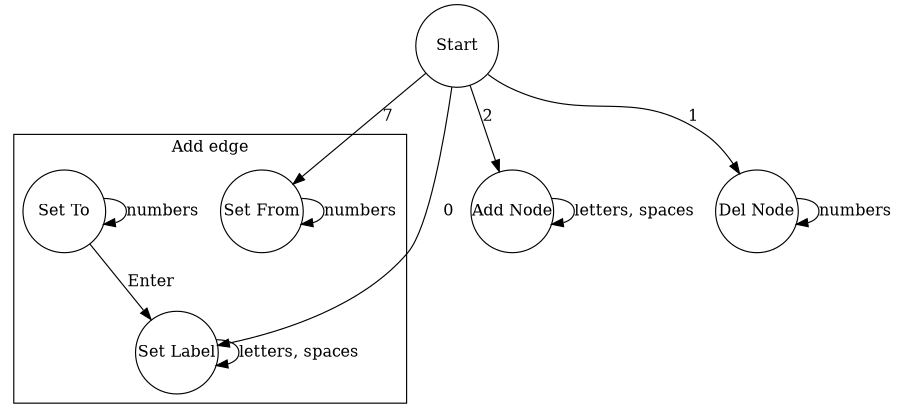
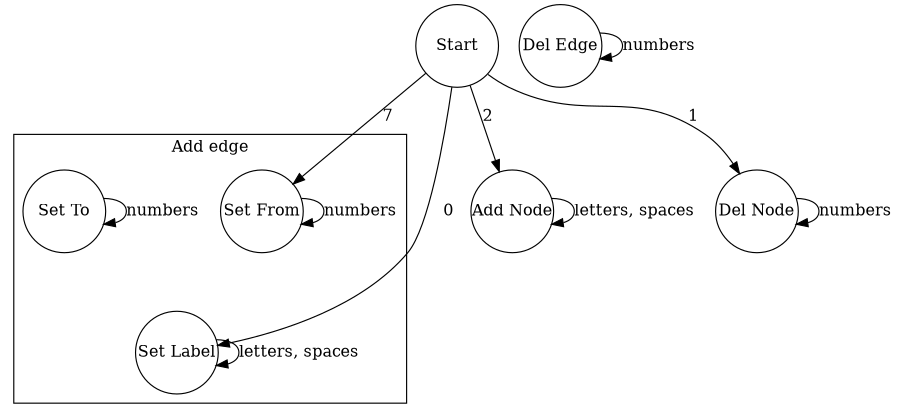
none -> (561, 46)
(117, 277) -> none
